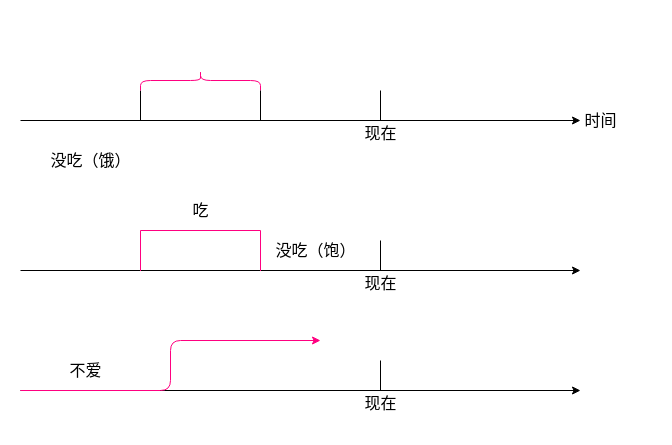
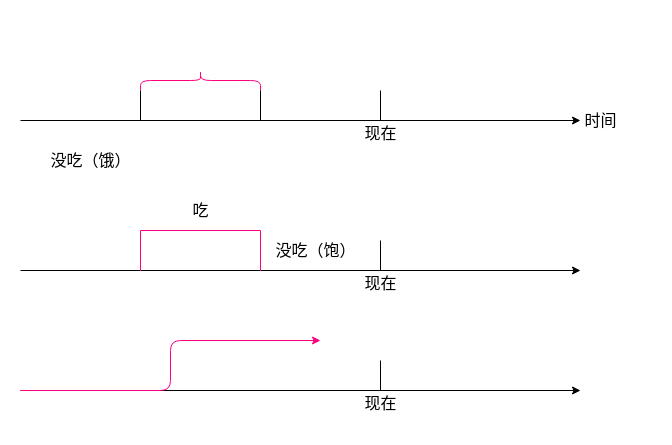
(86, 370) -> none
